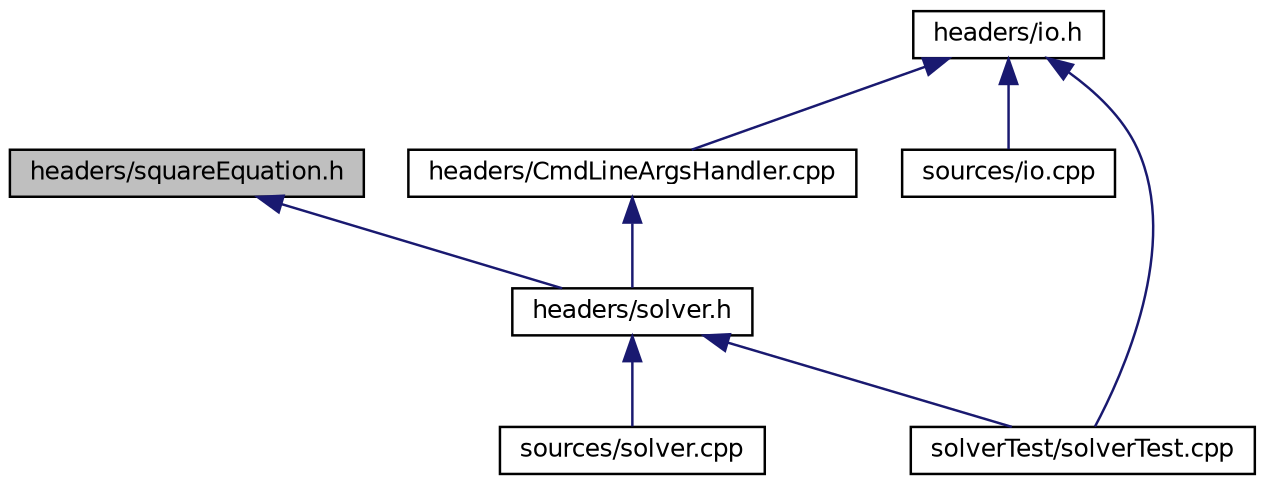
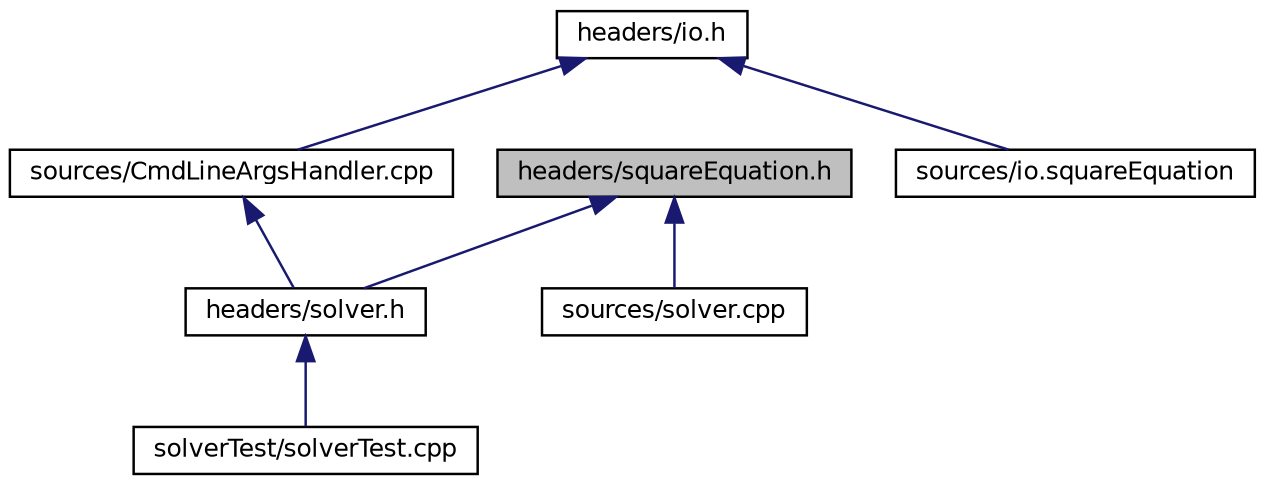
(632, 173) -> (231, 173)
(1009, 173) -> (1075, 173)
(1152, 240) -> none
(632, 394) -> (674, 255)
